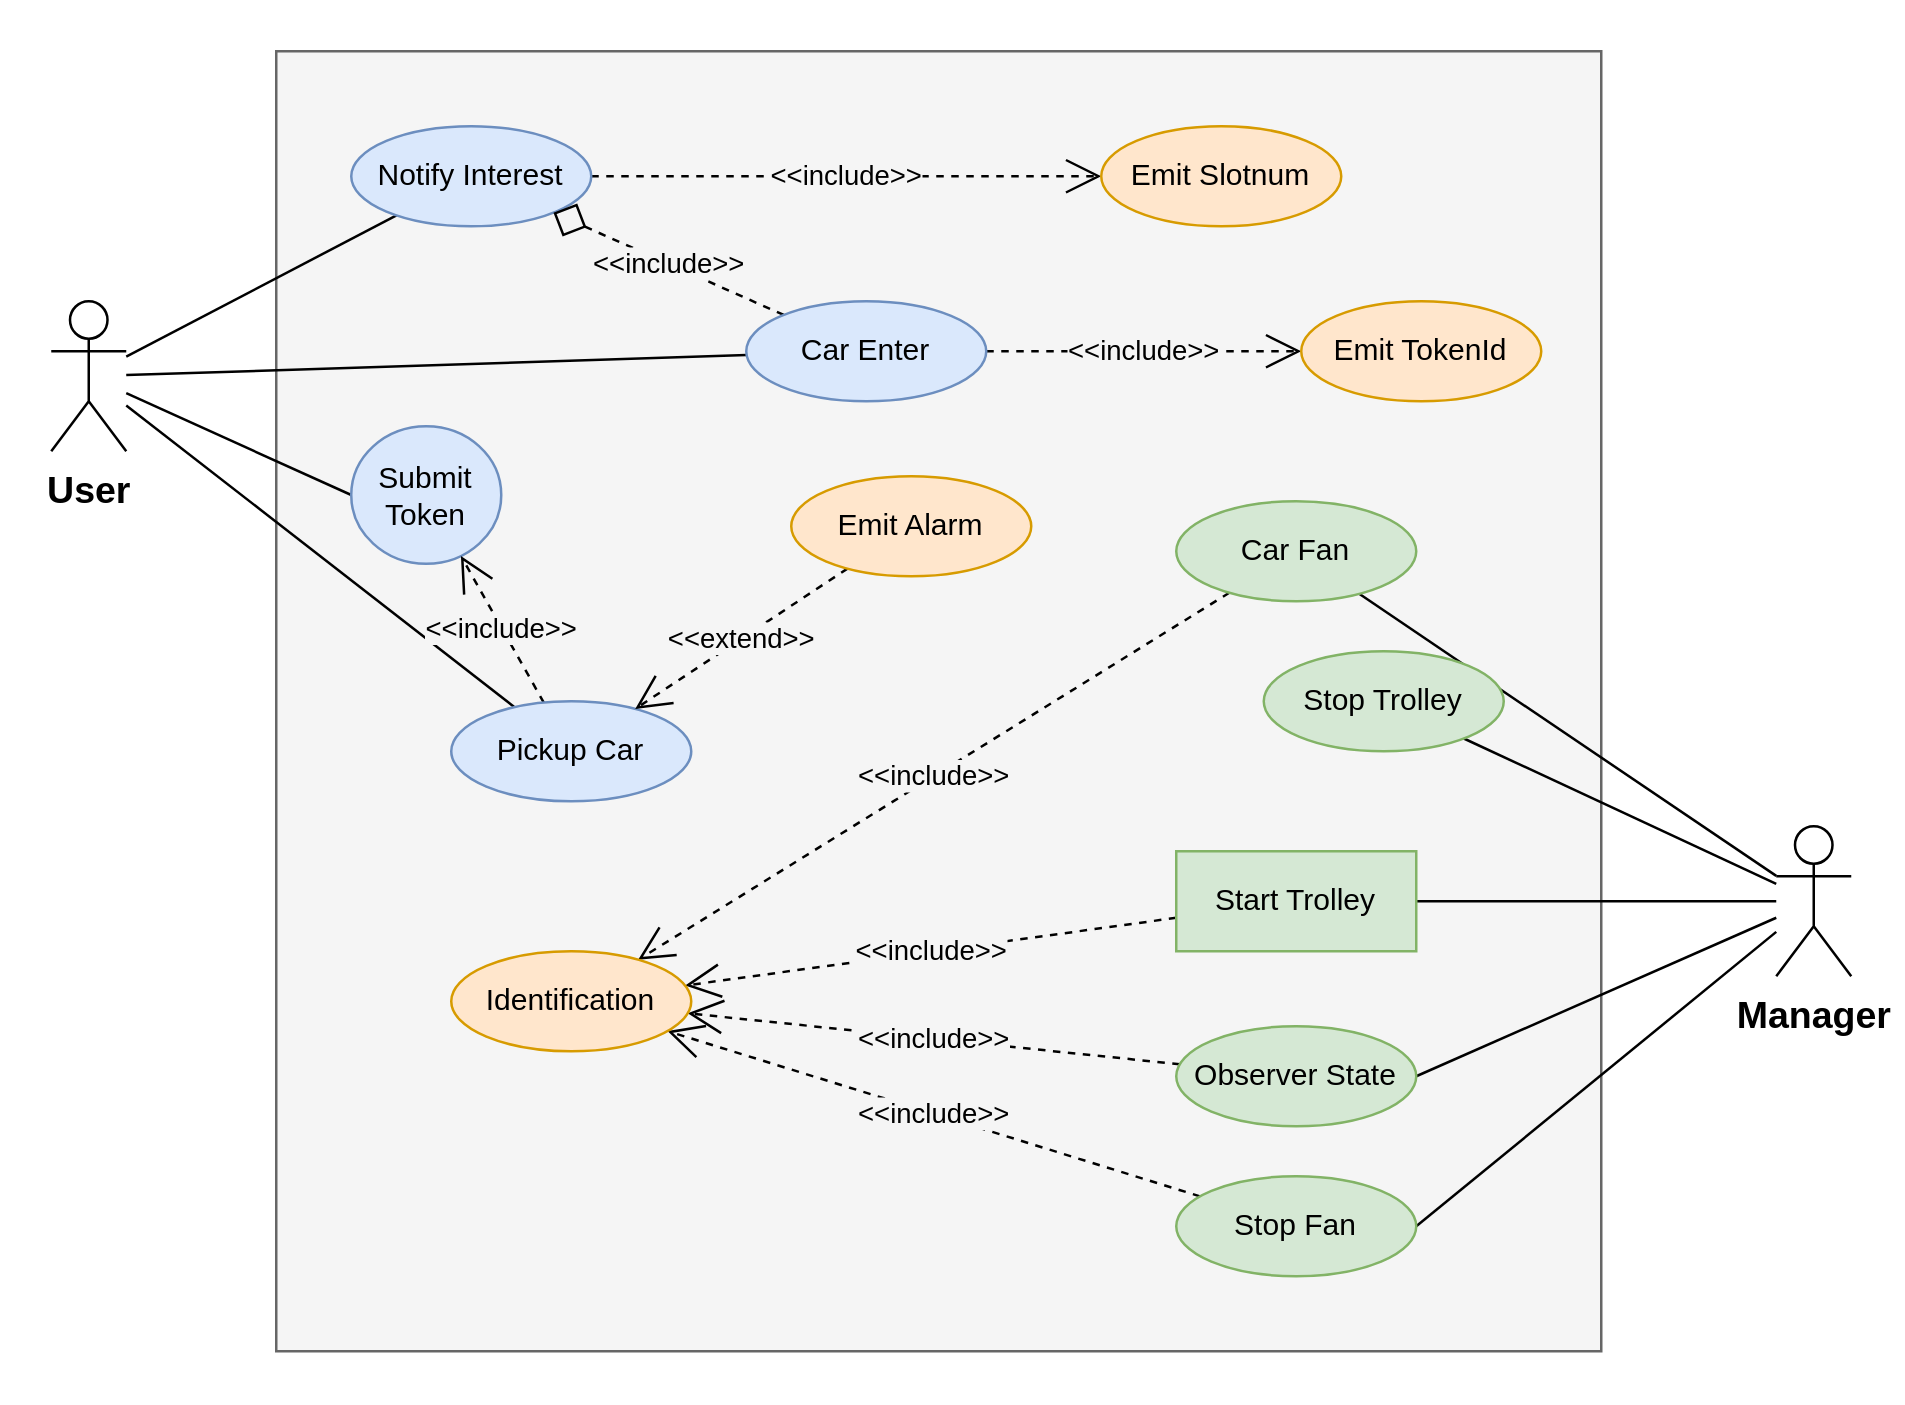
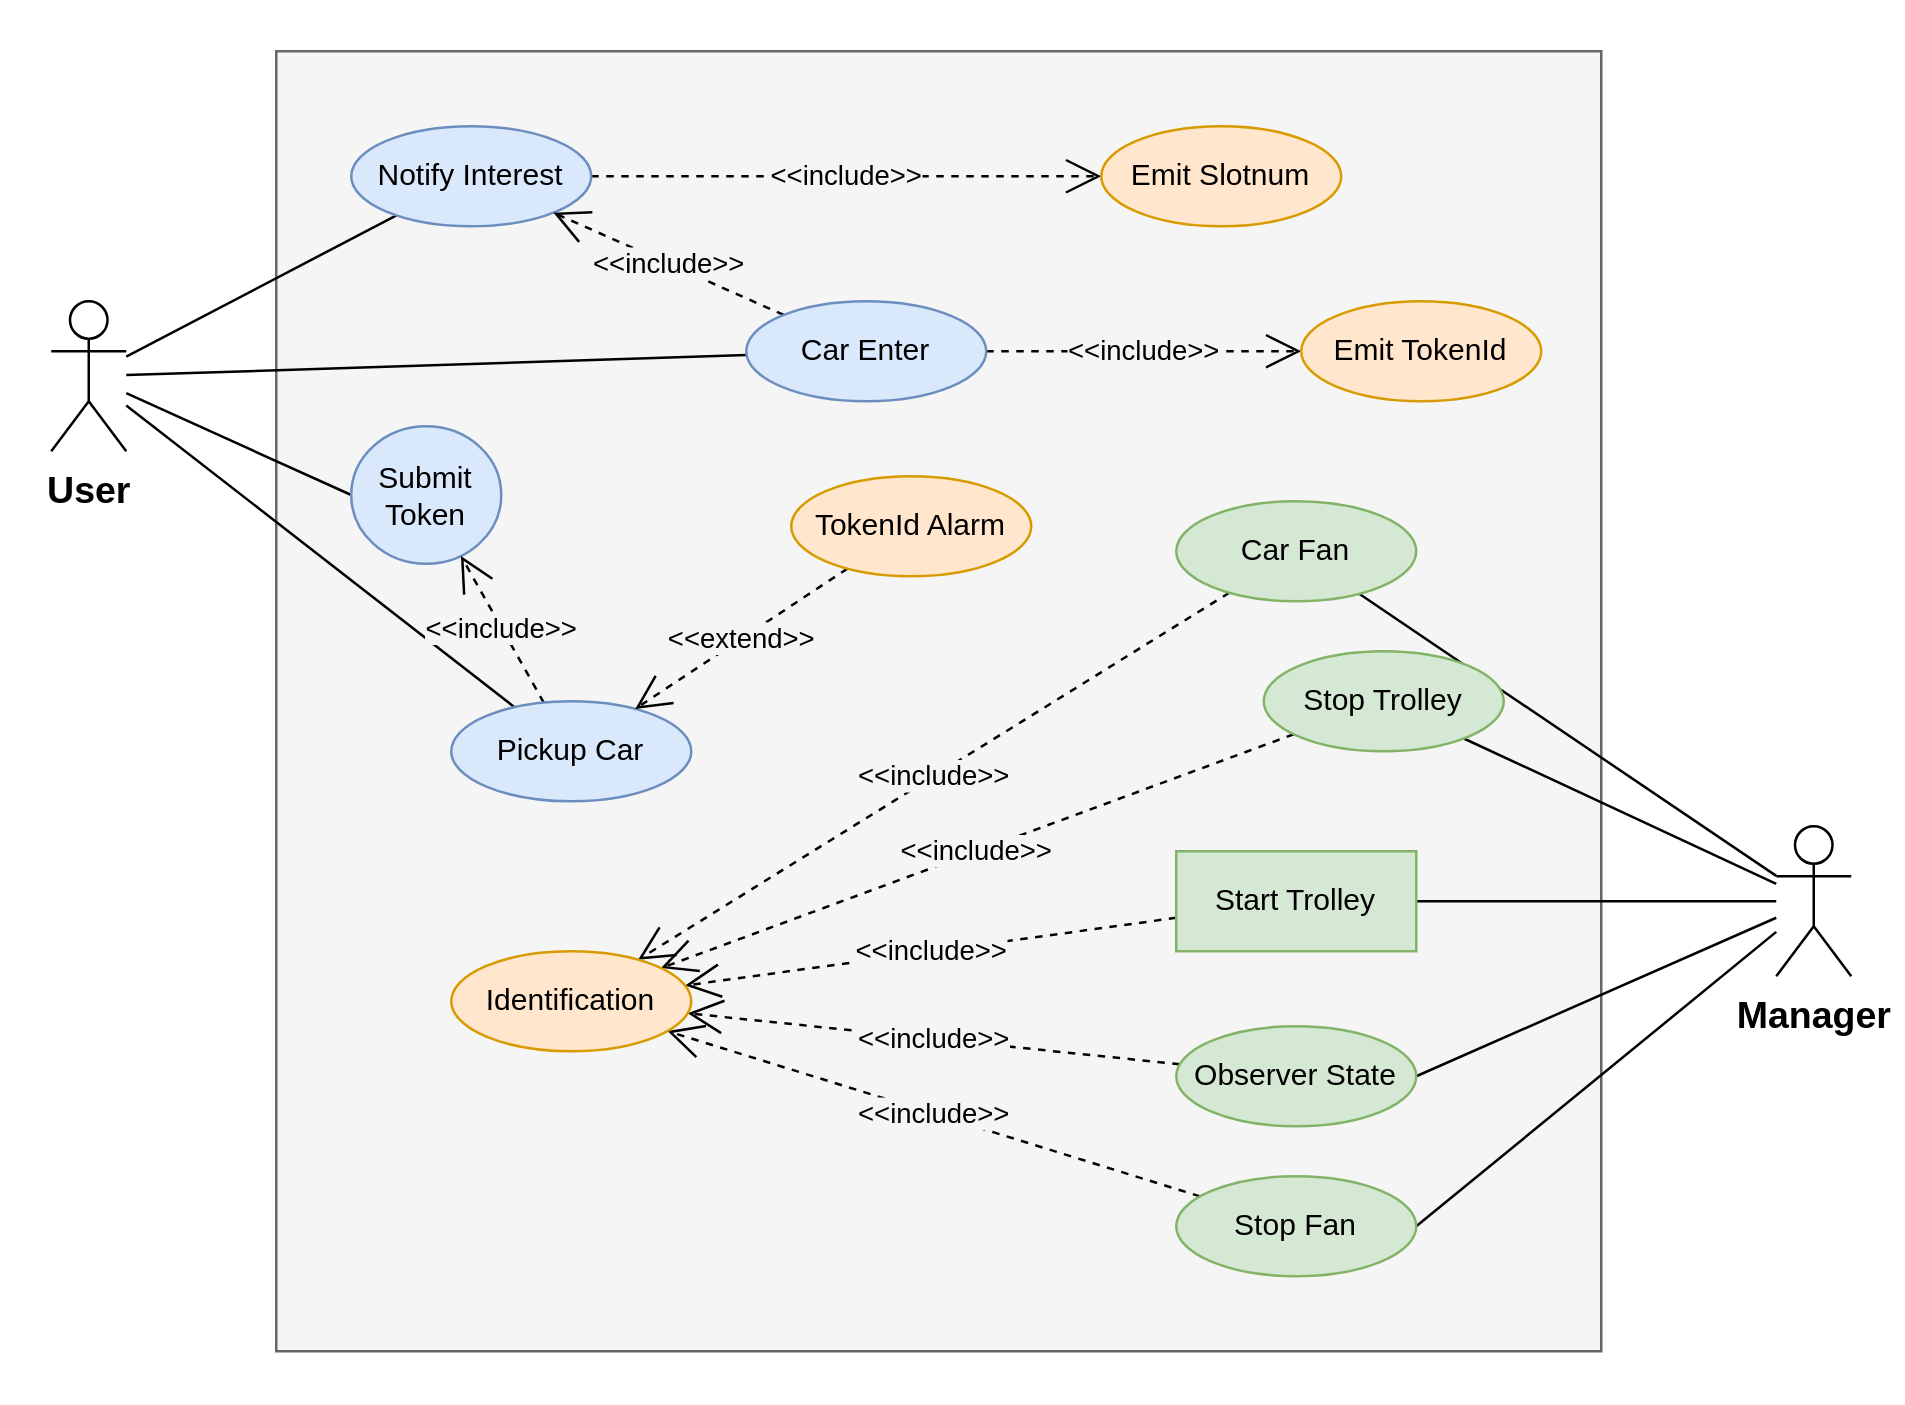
(586, 227) -> (572, 221)
(911, 526) -> (911, 526)
none -> (1154, 786)
